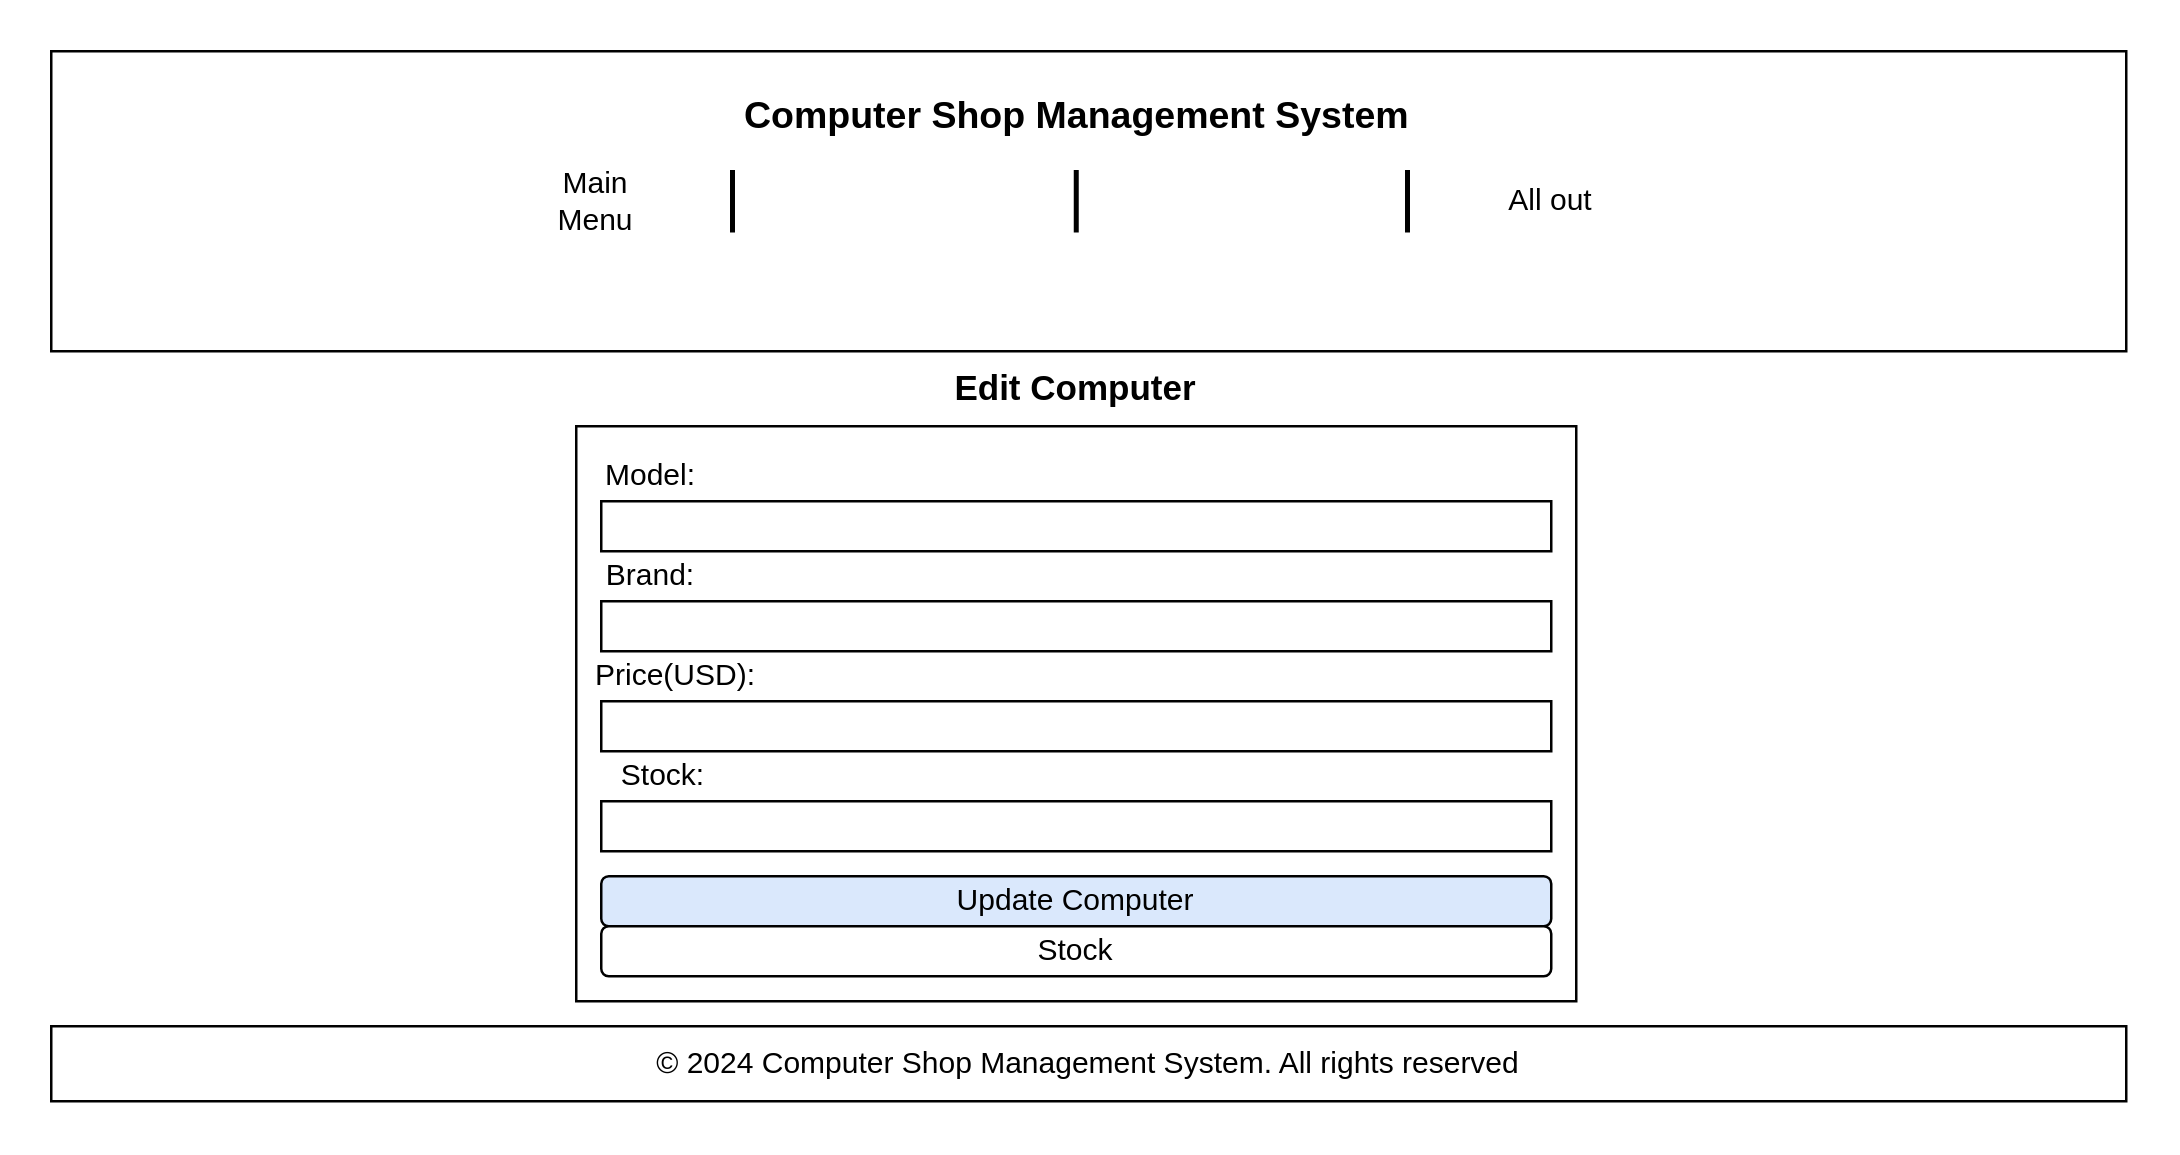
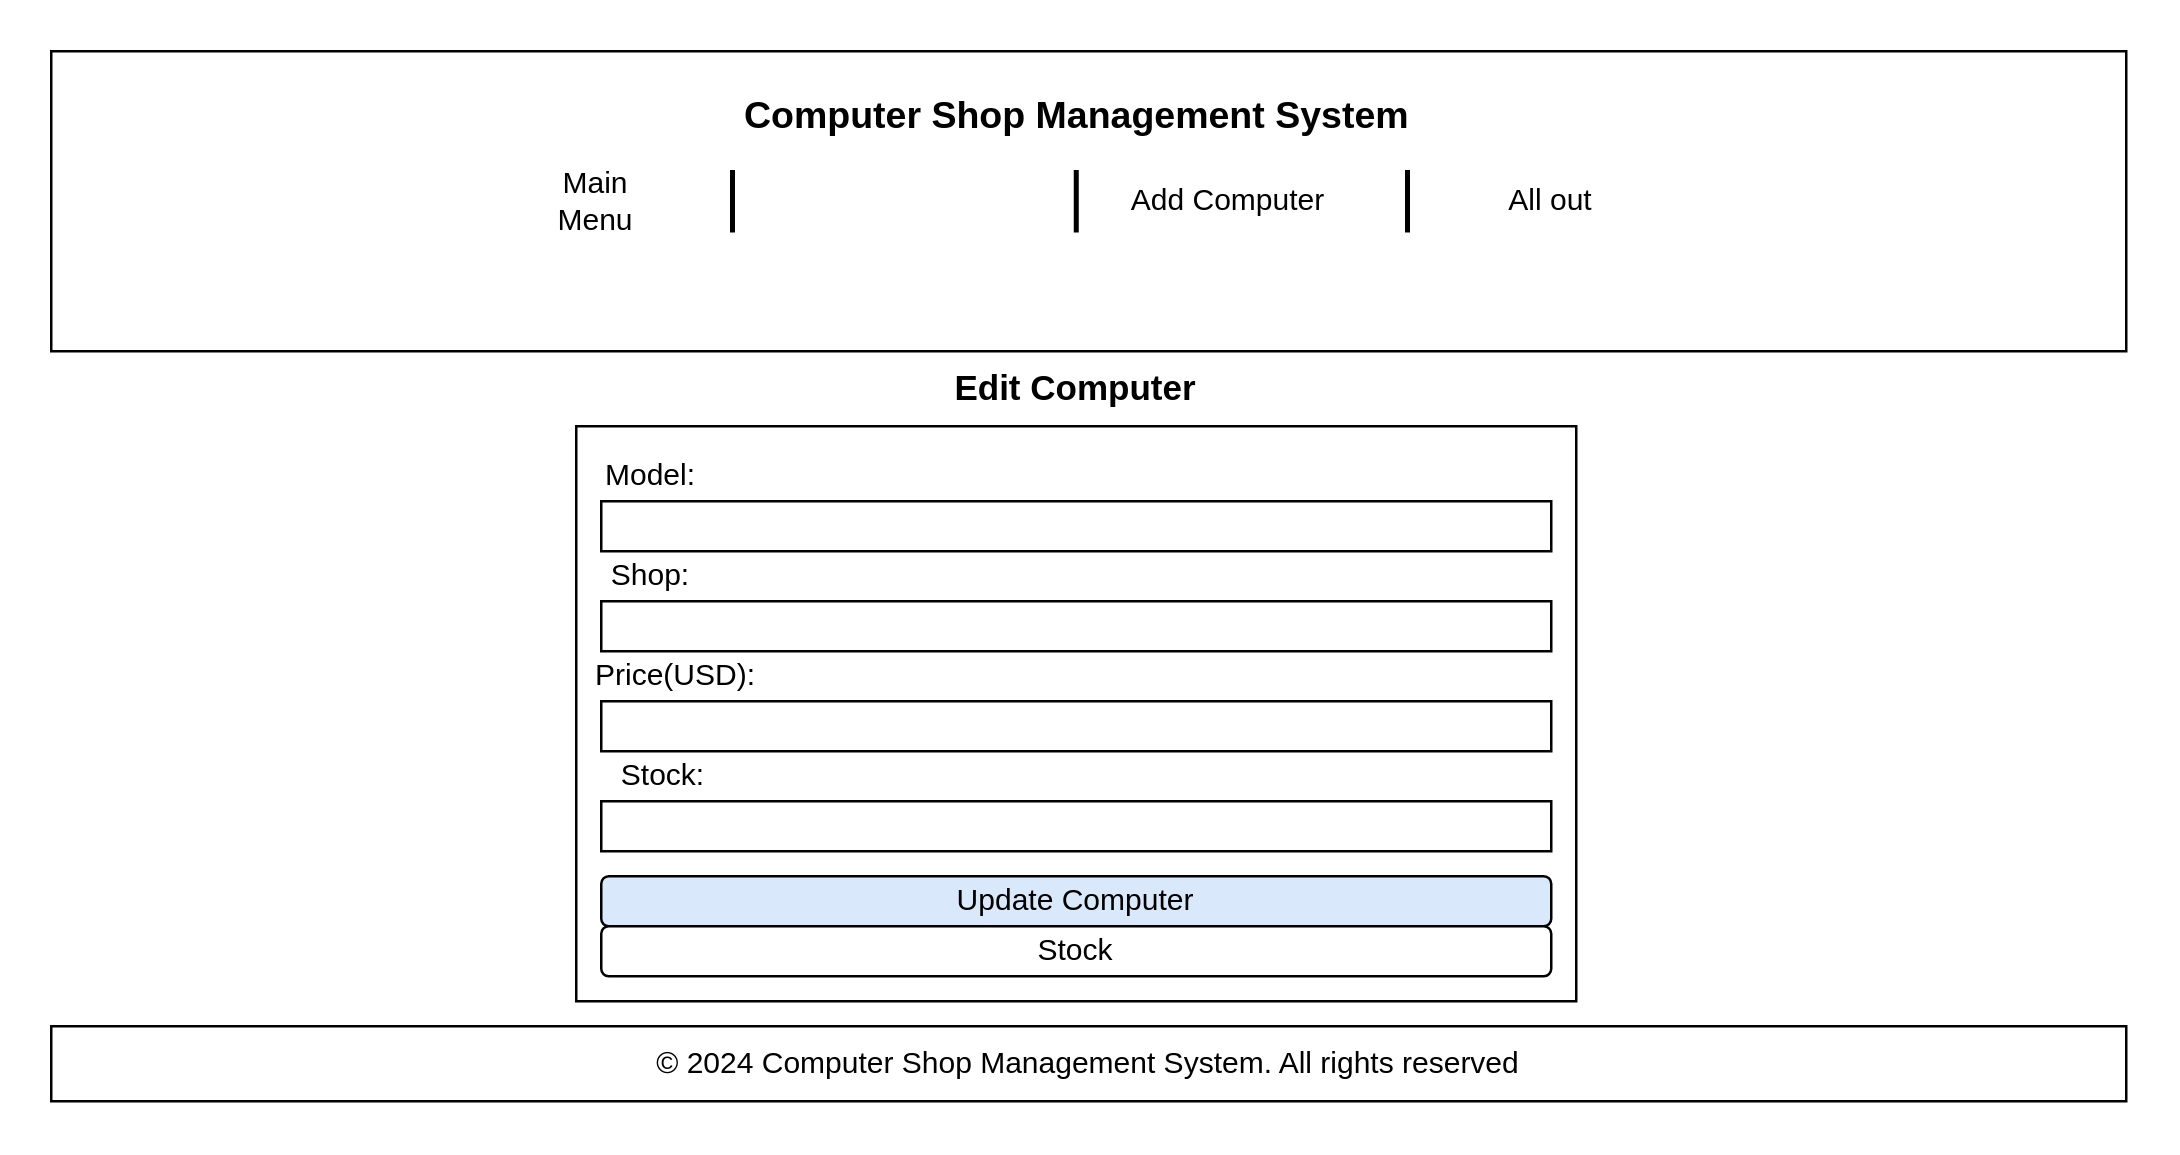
none -> (1228, 201)
(651, 576) -> (651, 576)
